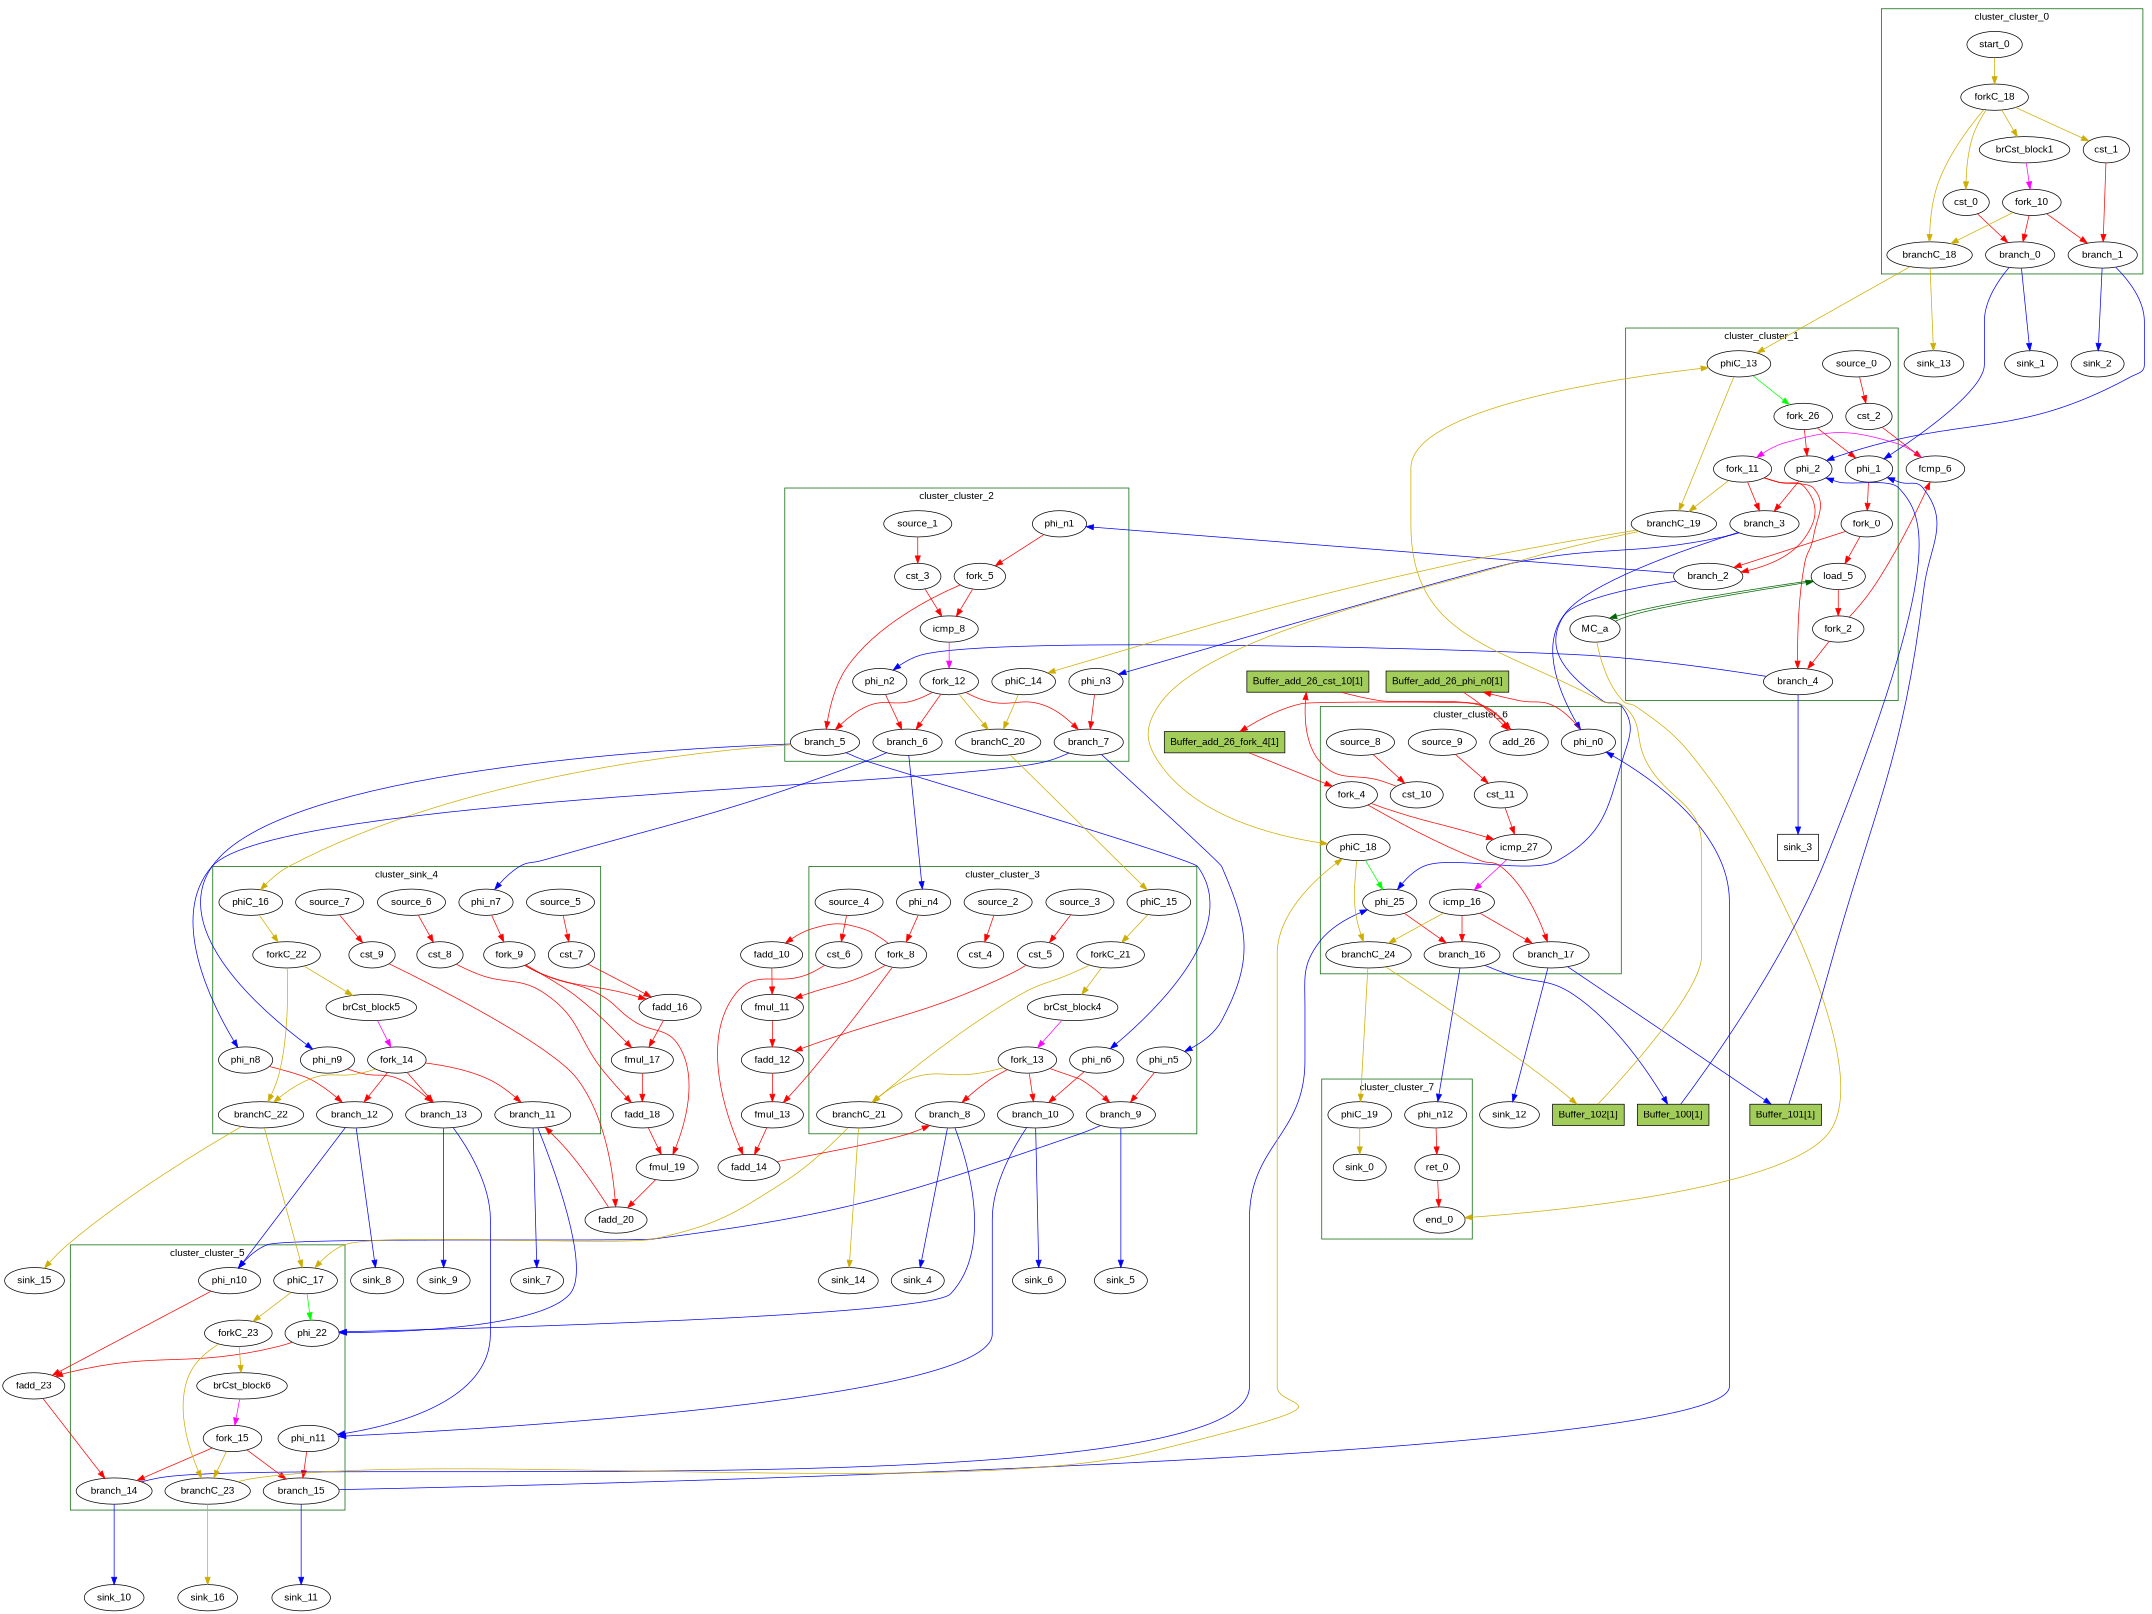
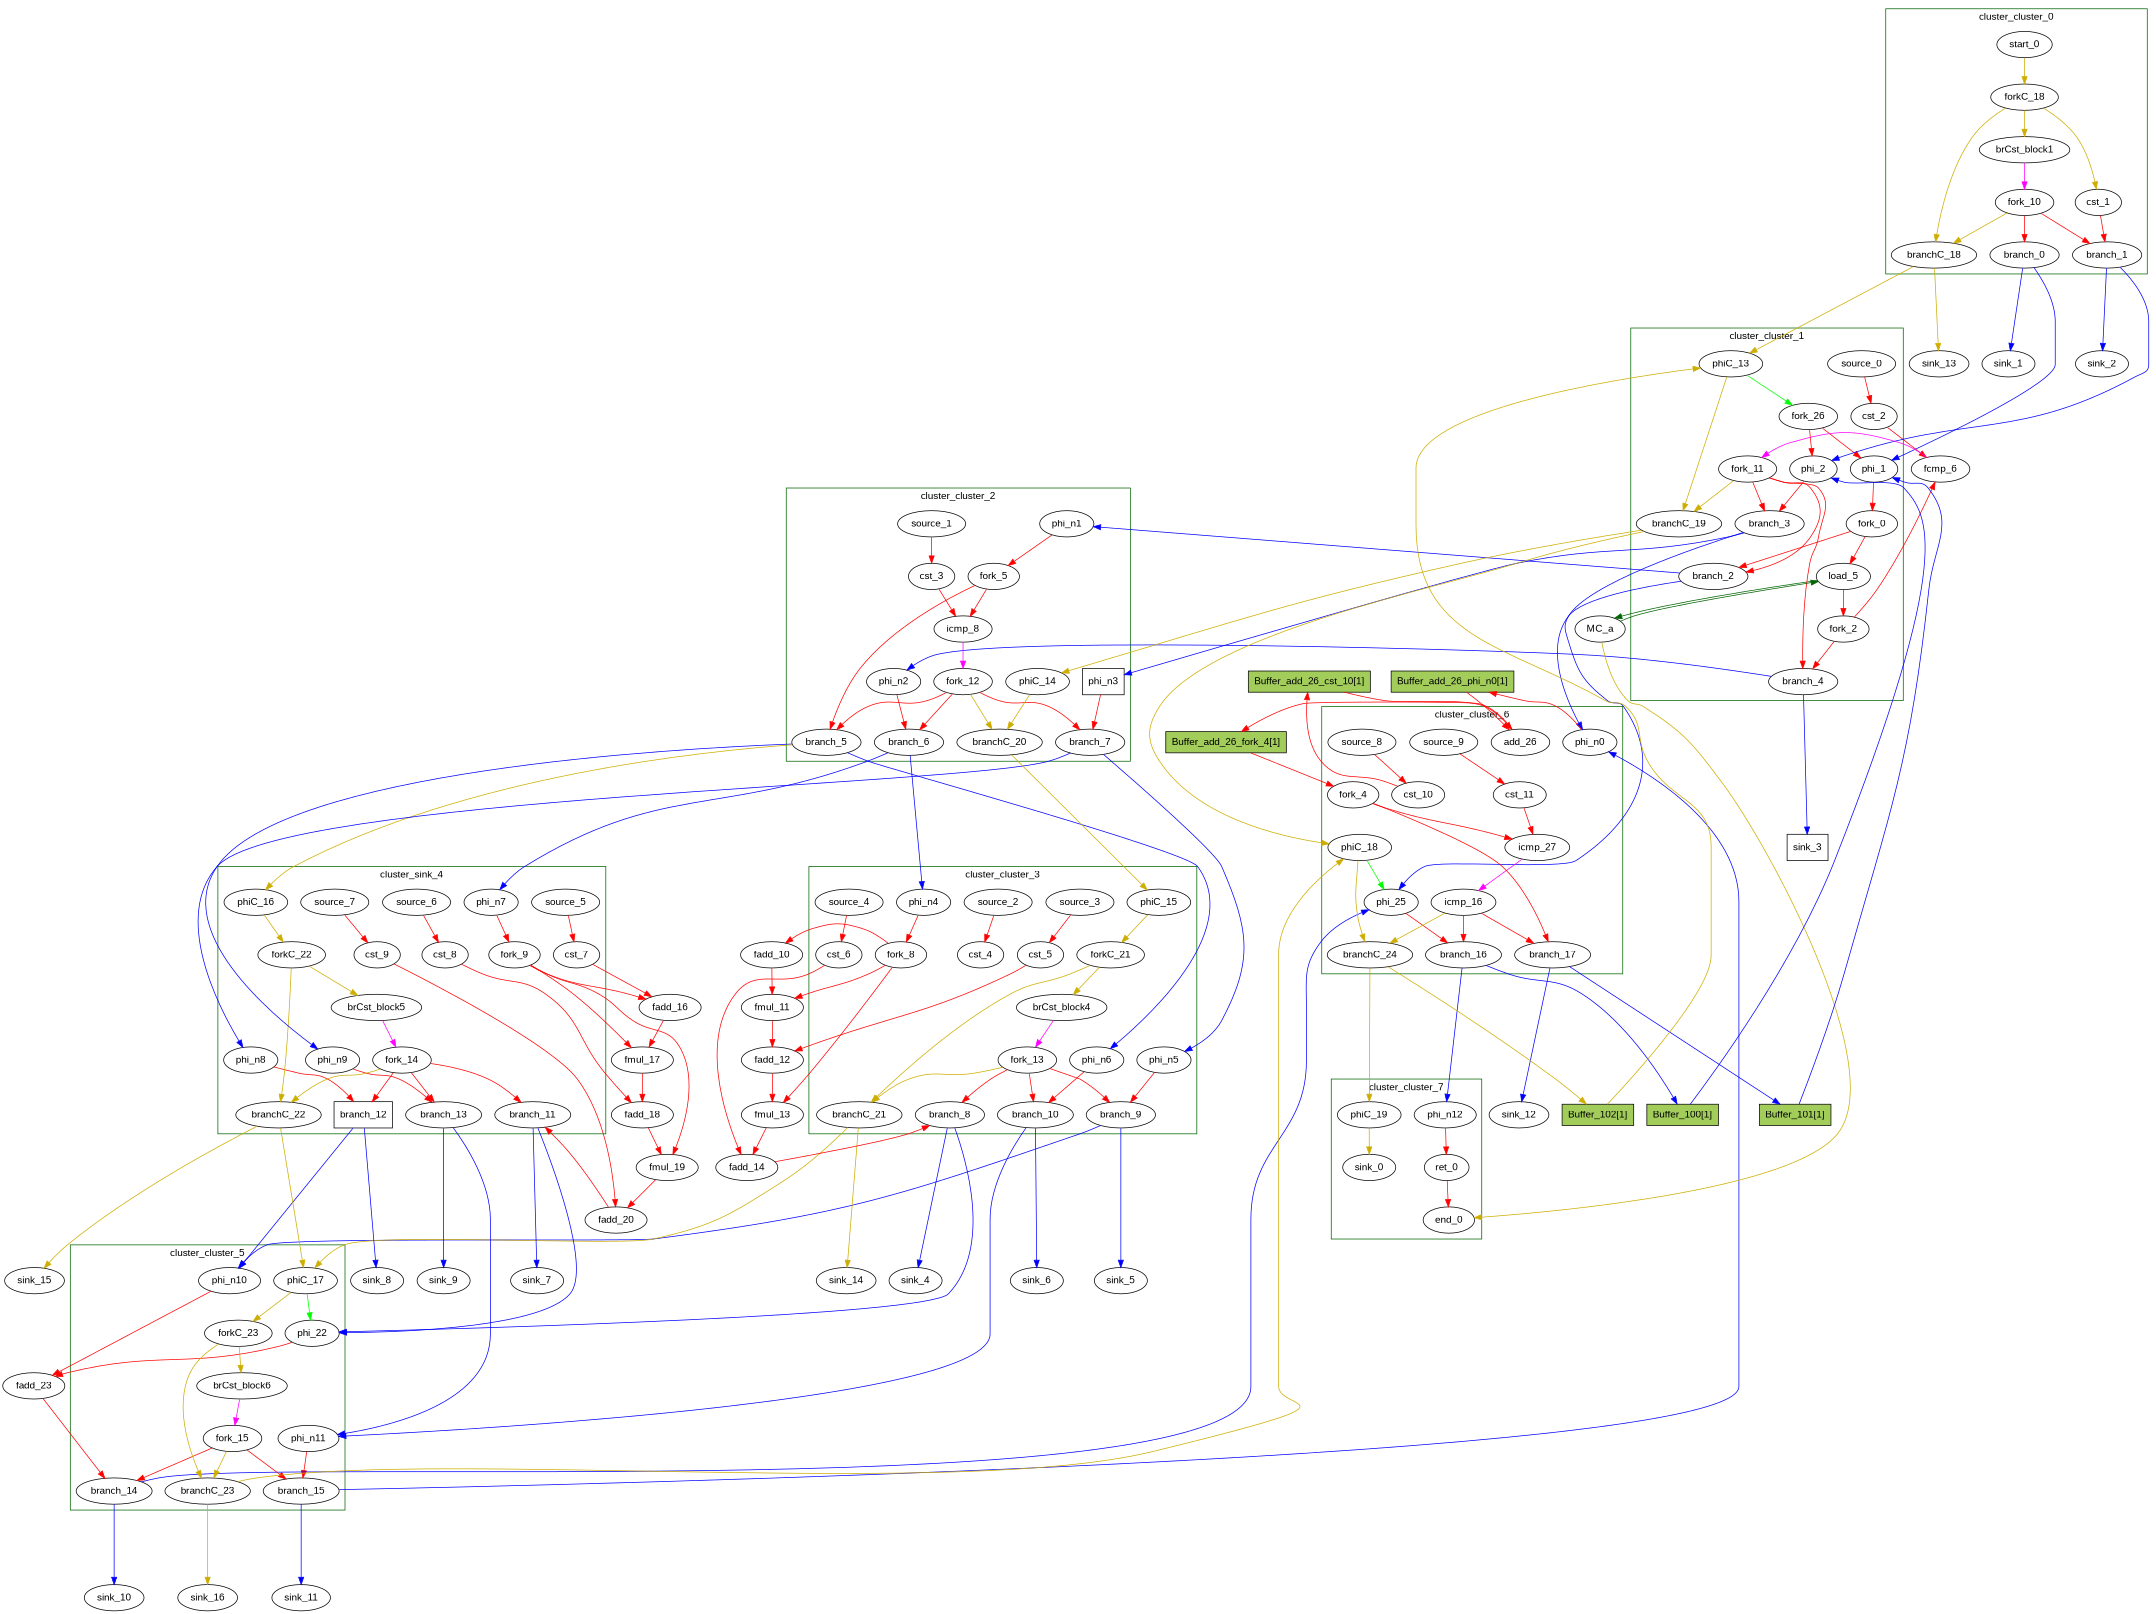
(1966, 202) -> none
(1096, 682) -> (1103, 682)
(355, 1115) -> (363, 1115)
